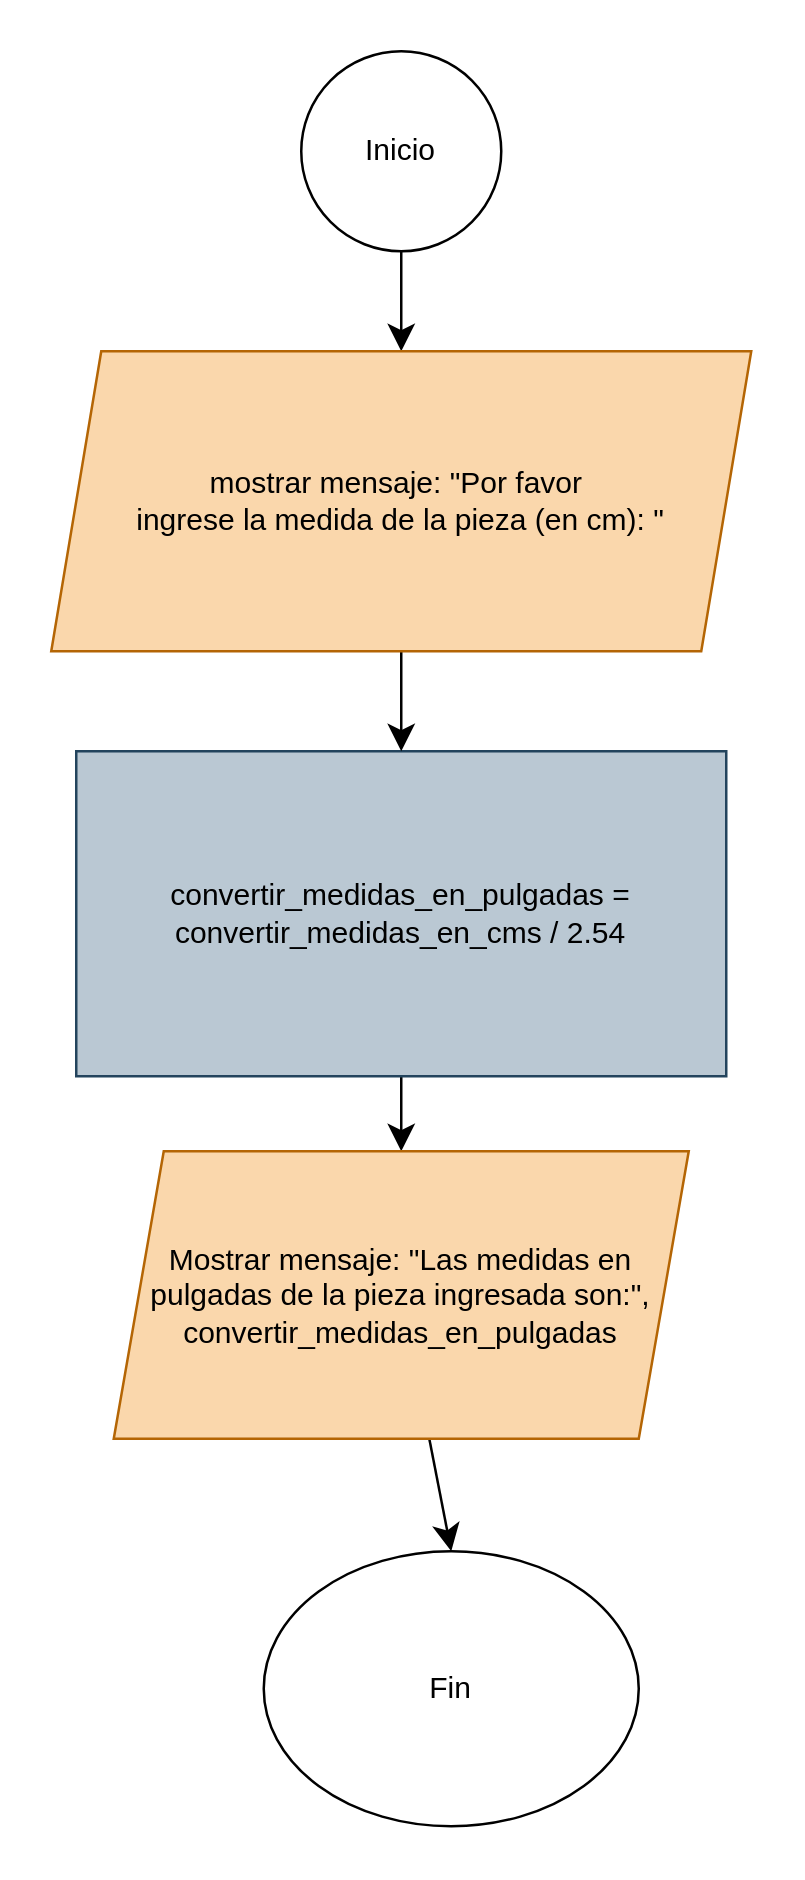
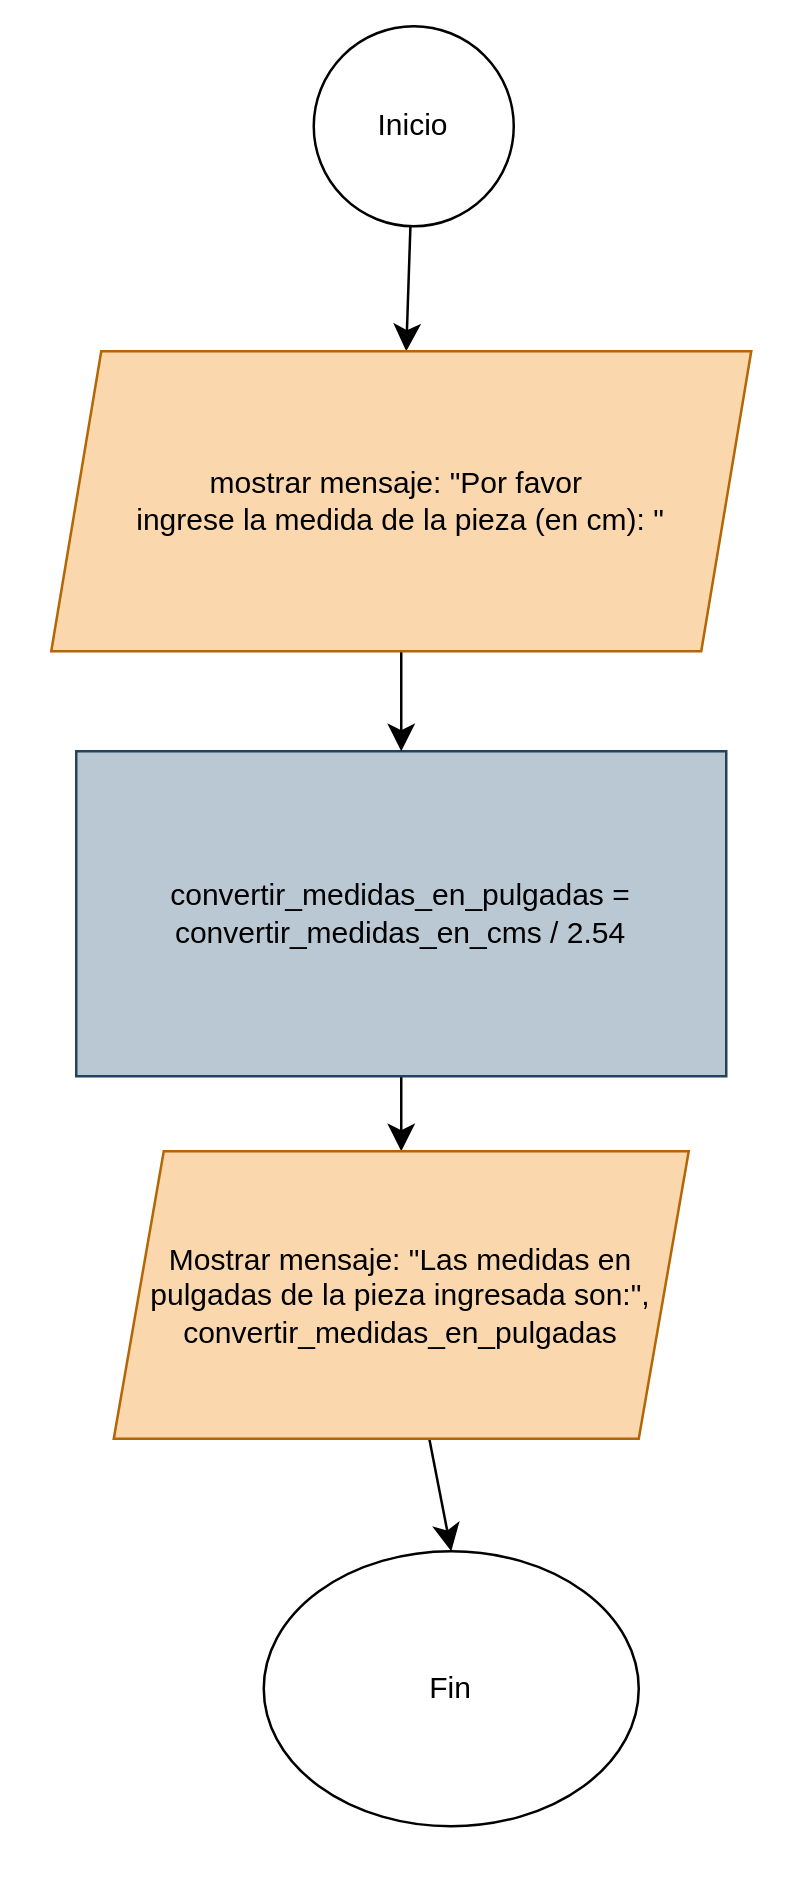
(401, 151) -> (414, 126)
